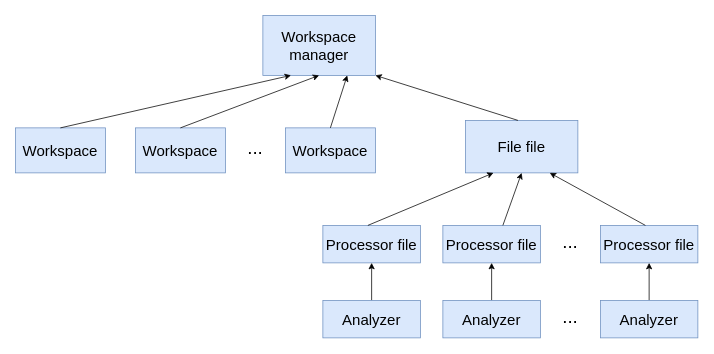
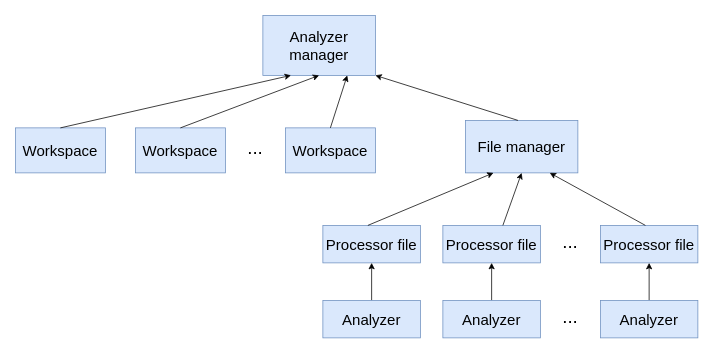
(319, 45) -> (319, 45)
(522, 147) -> (522, 147)
